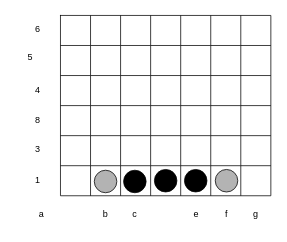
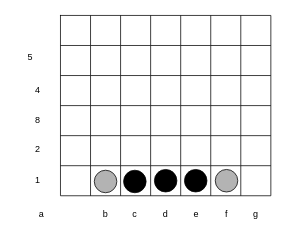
(38, 30) -> none
(38, 149) -> (38, 149)
none -> (165, 214)
